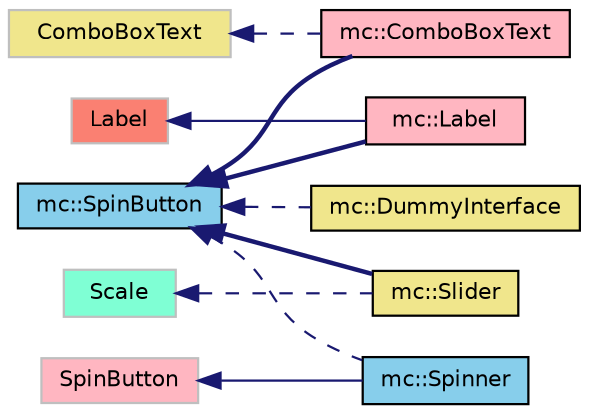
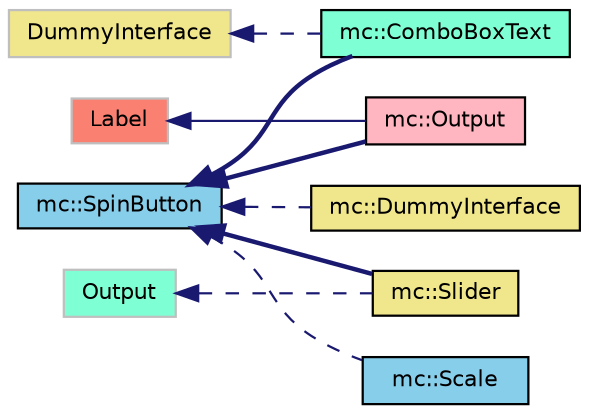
(120, 34) -> (120, 34)
(446, 34) -> (446, 34)
(446, 121) -> (446, 121)
(120, 293) -> (120, 293)
(120, 381) -> none
(446, 381) -> (446, 381)
